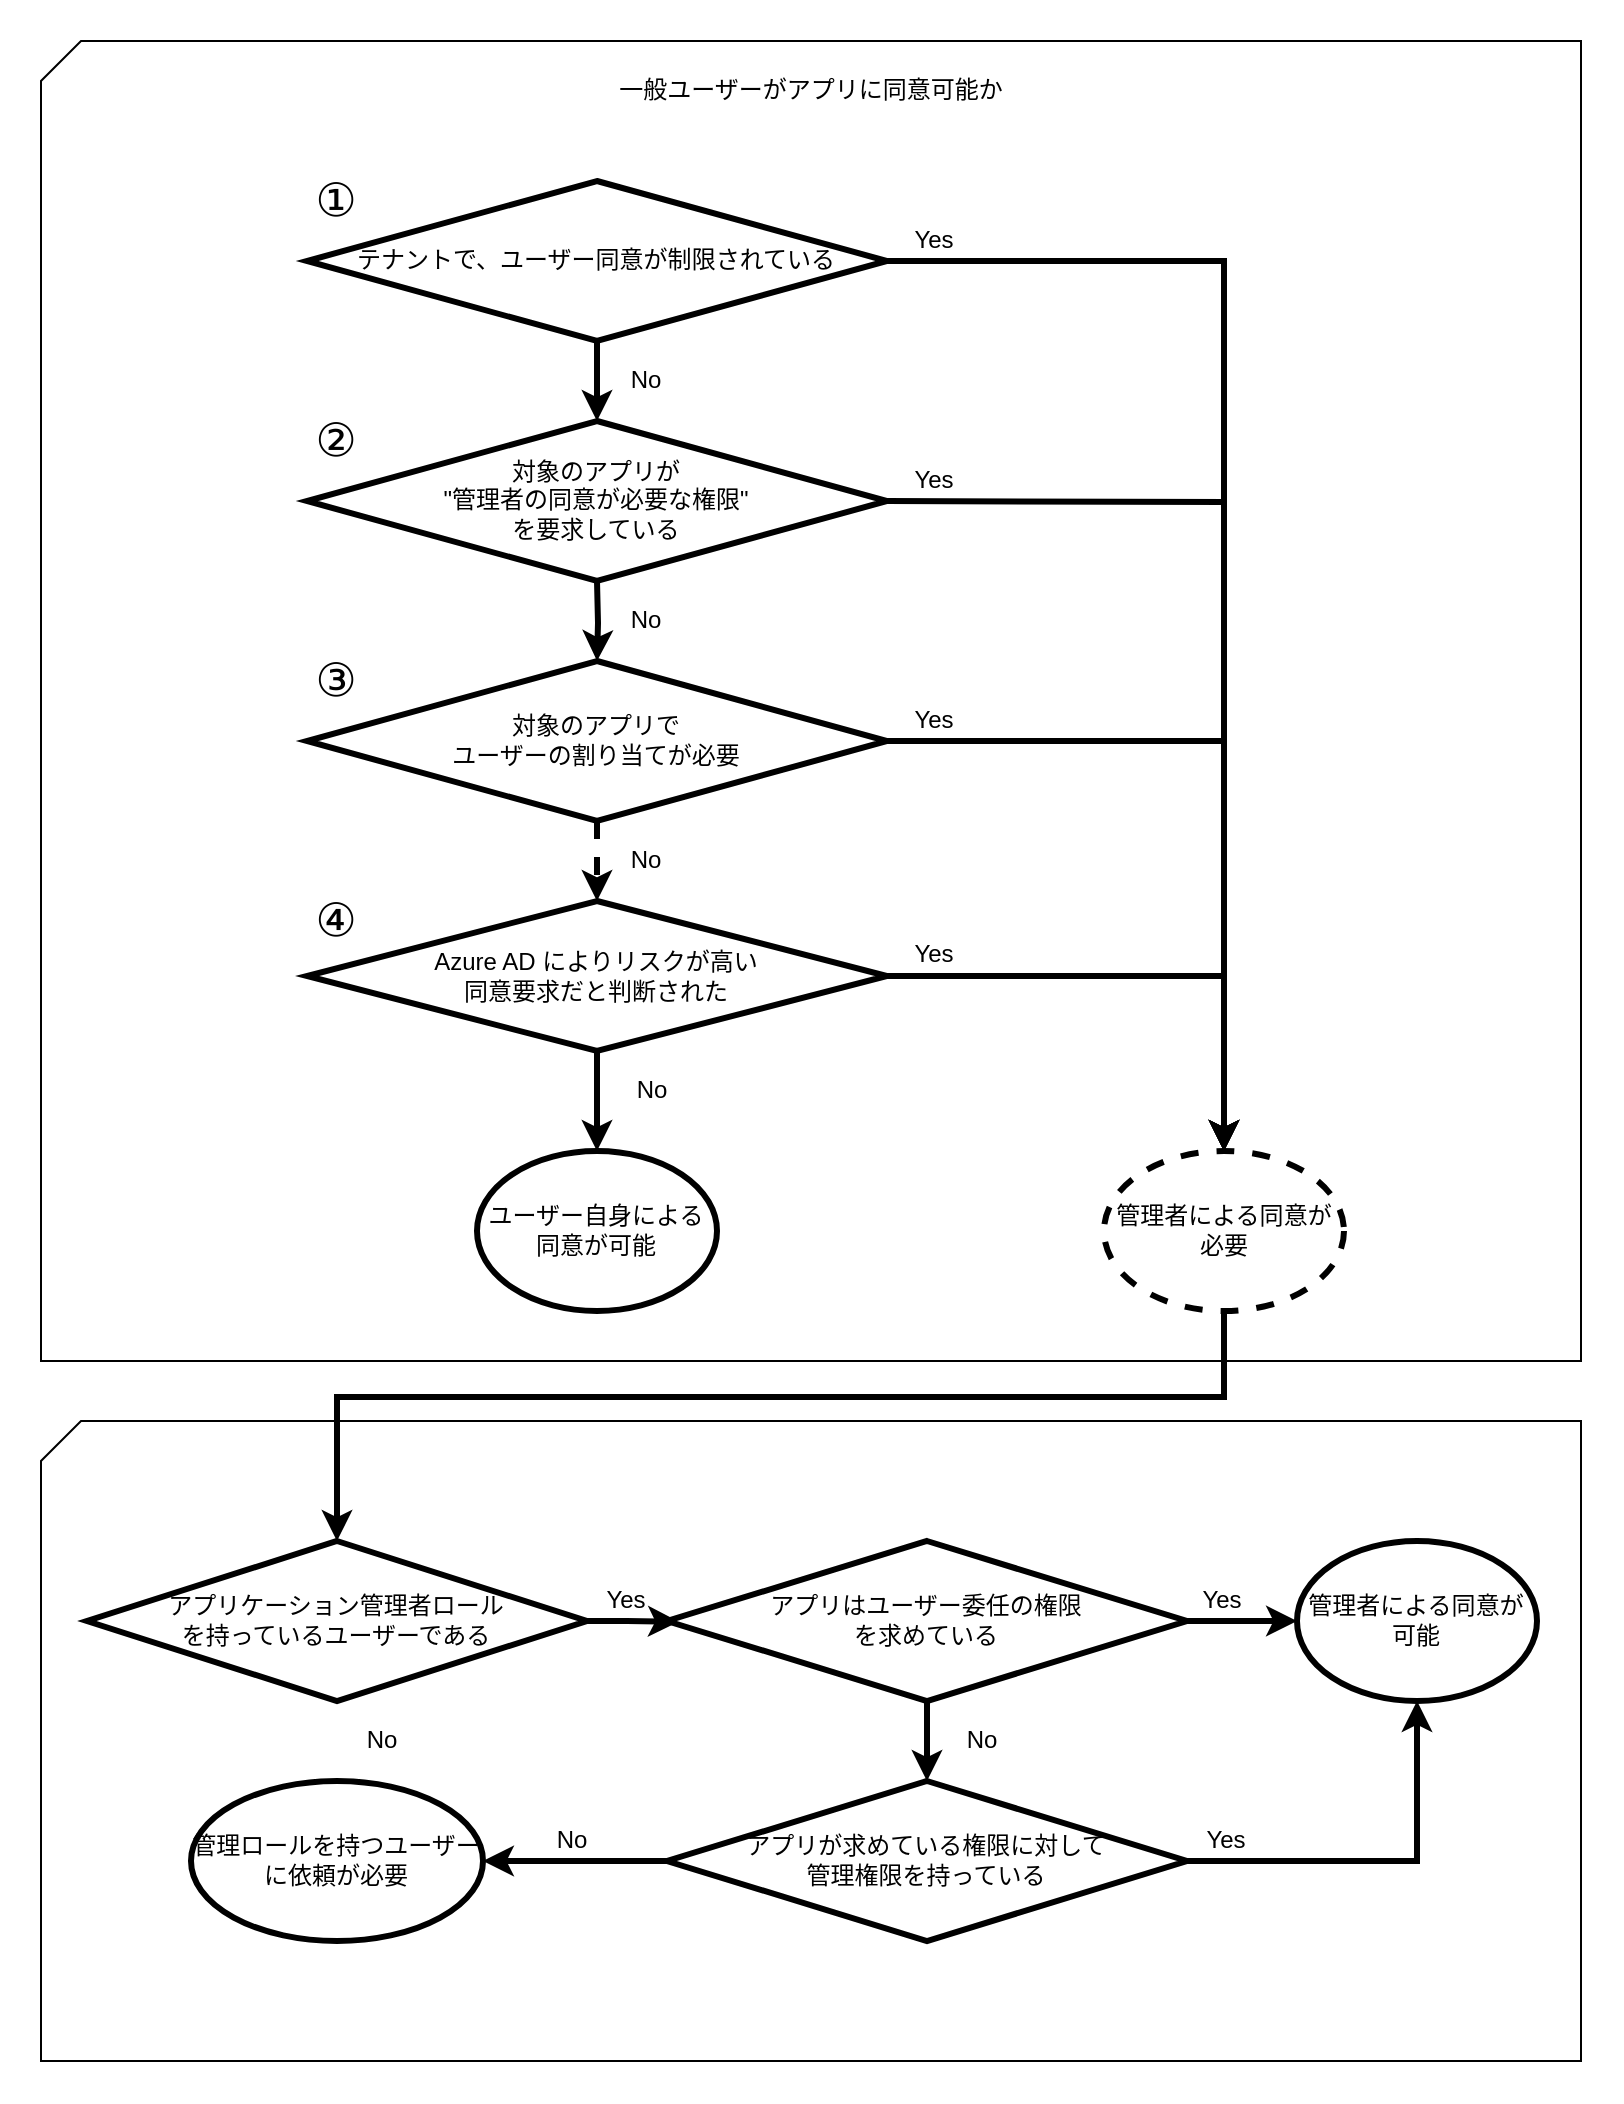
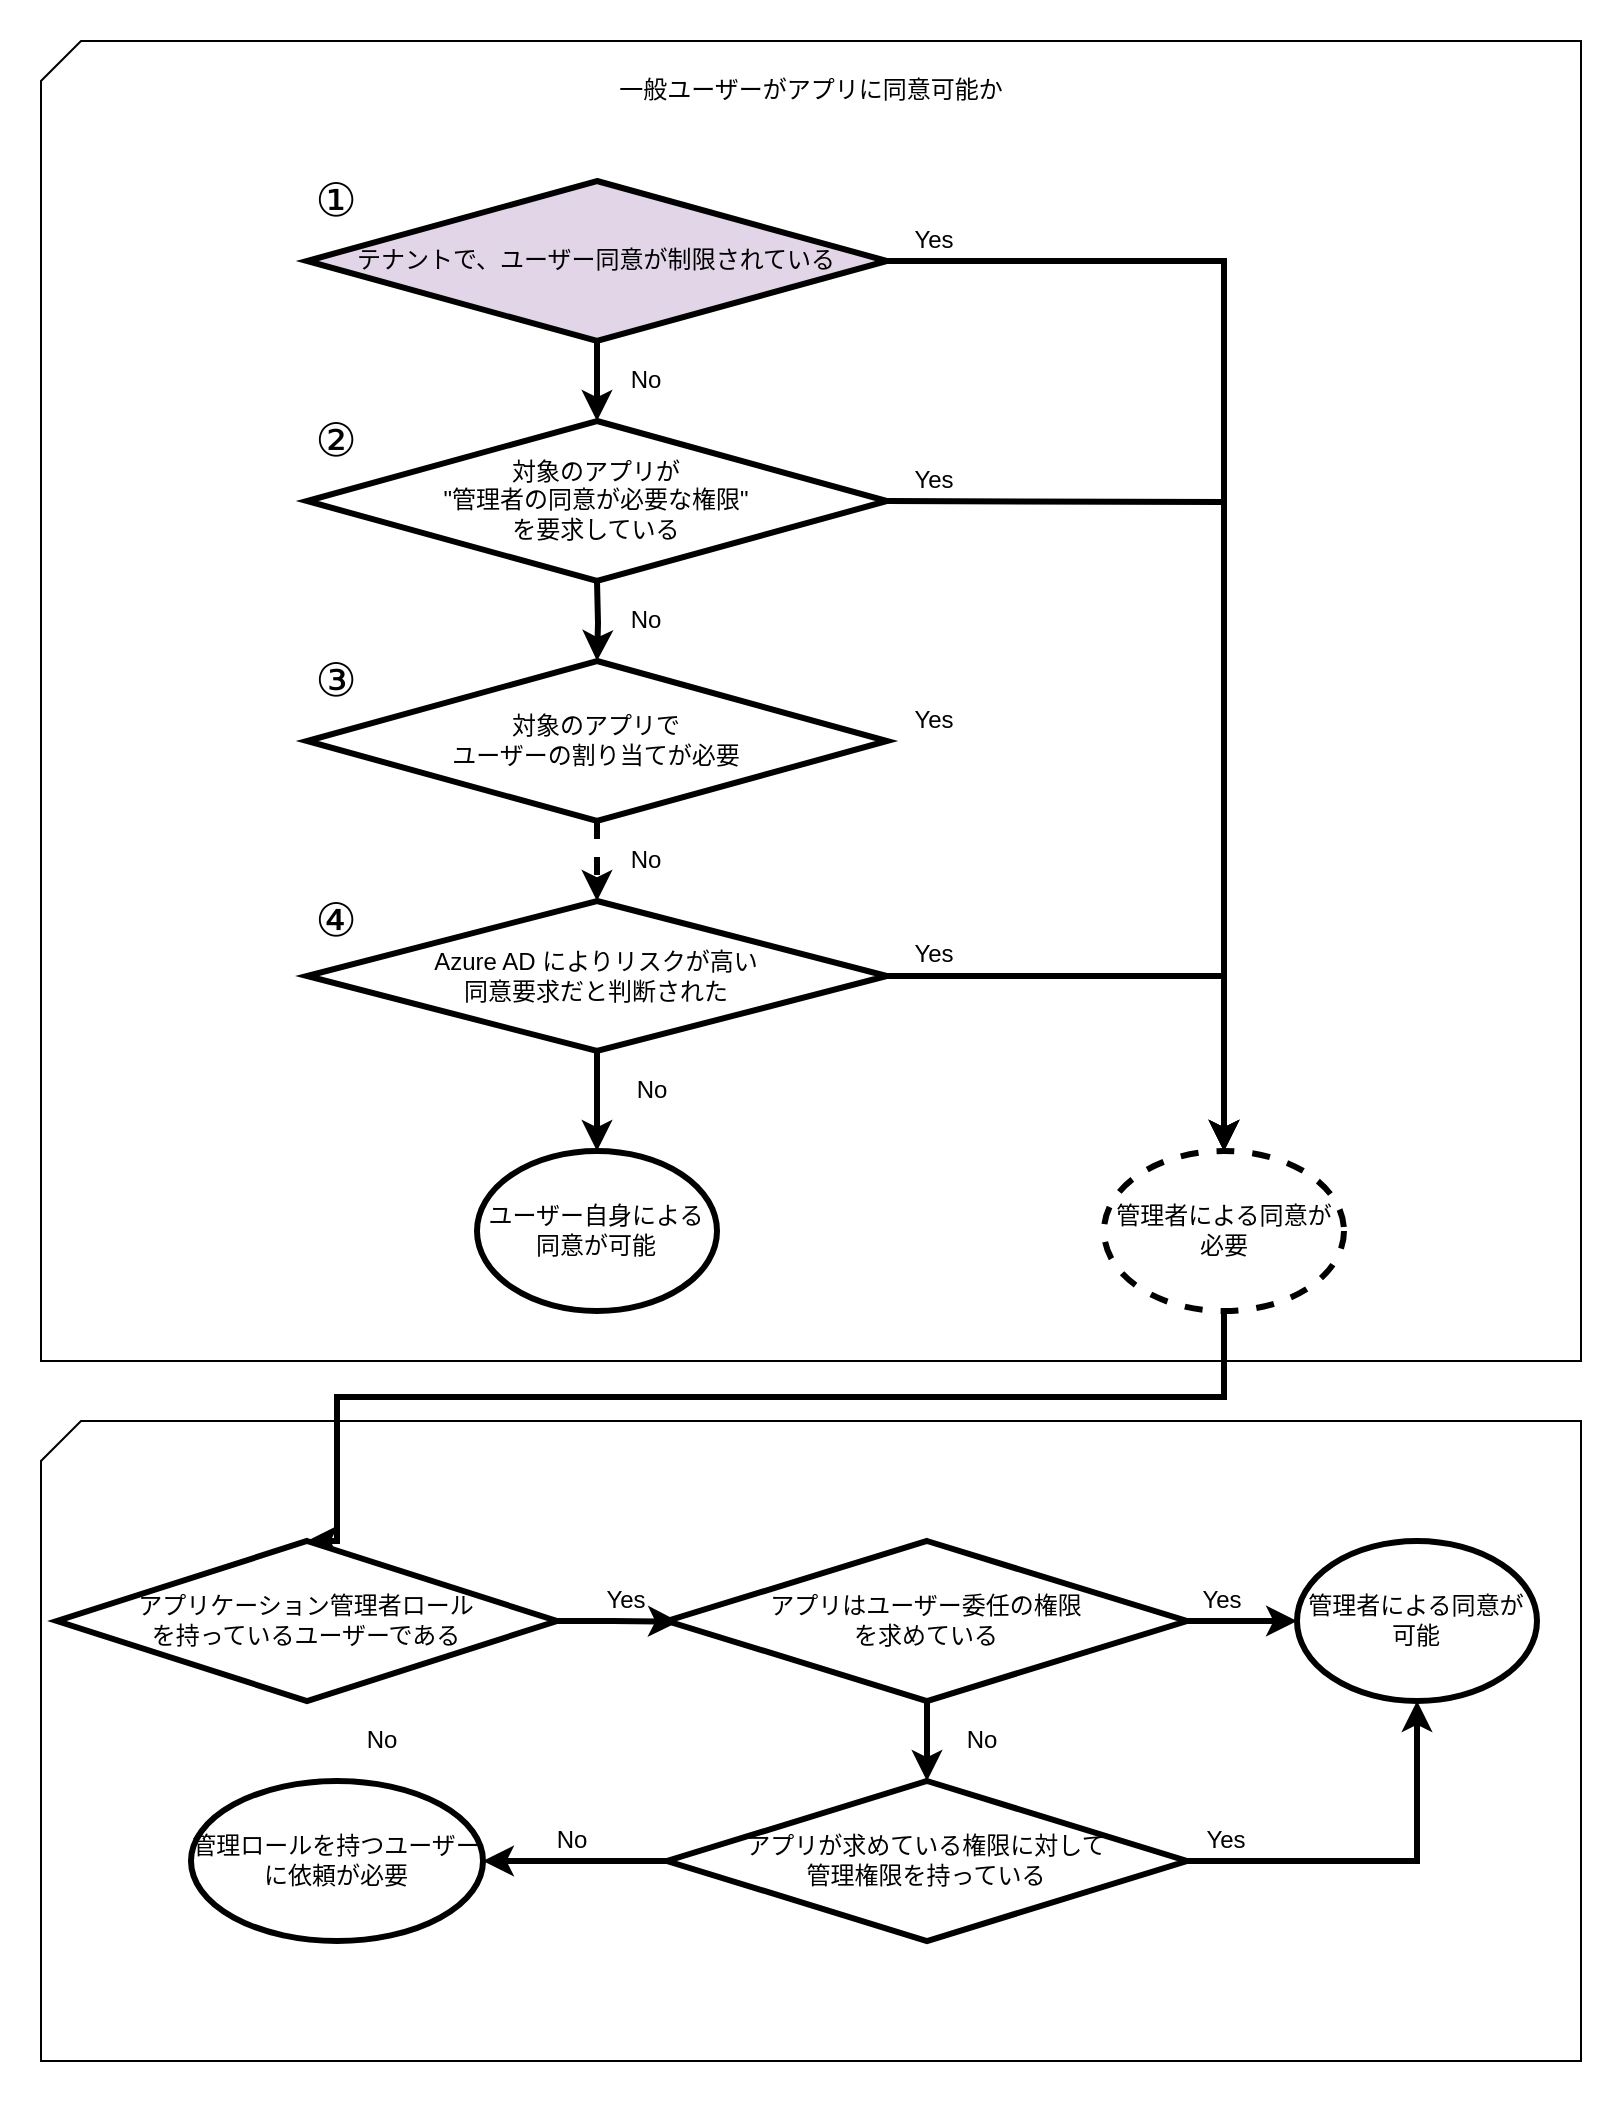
(597, 261) -> (597, 261)
(1054, 741) -> none
(337, 1621) -> (307, 1621)
